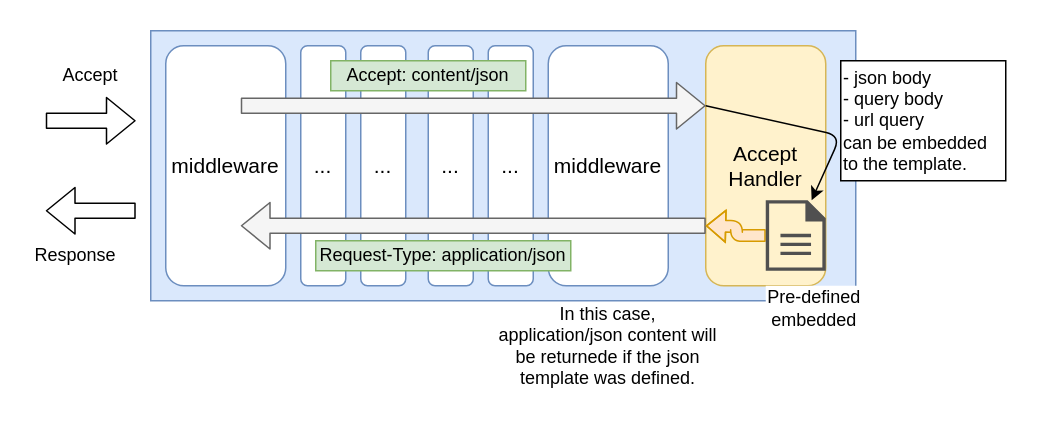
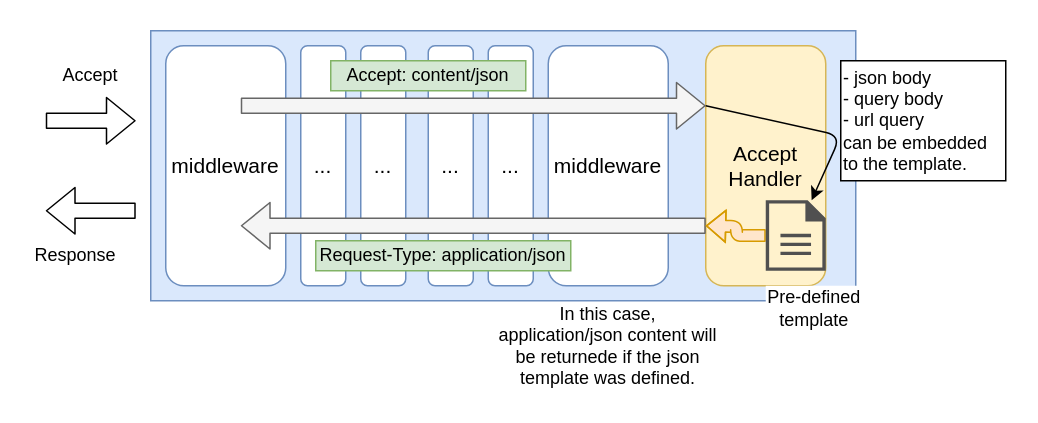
(815, 308) -> (815, 308)
